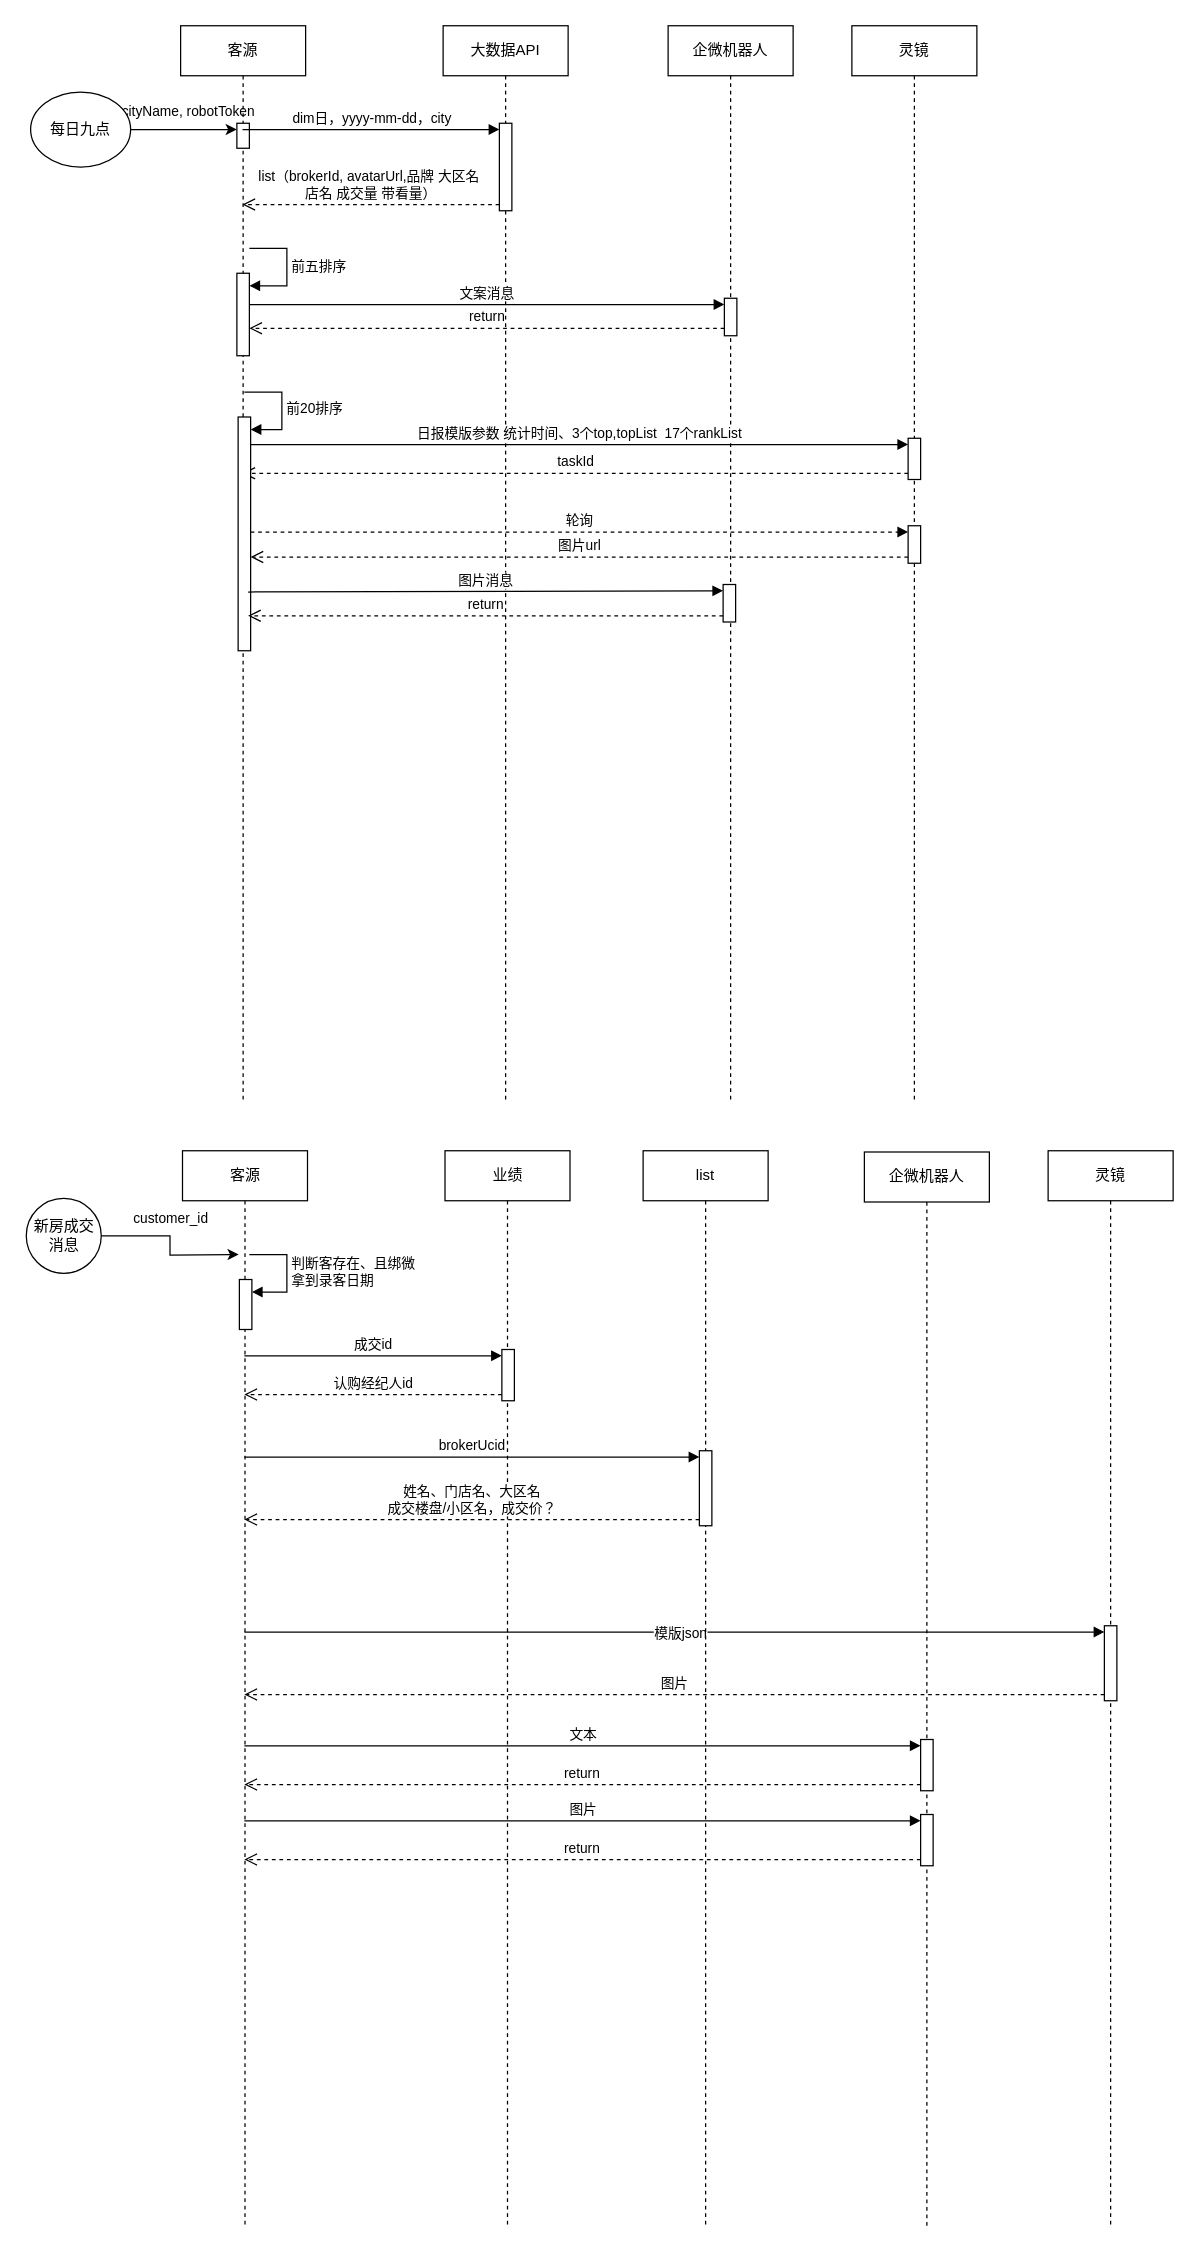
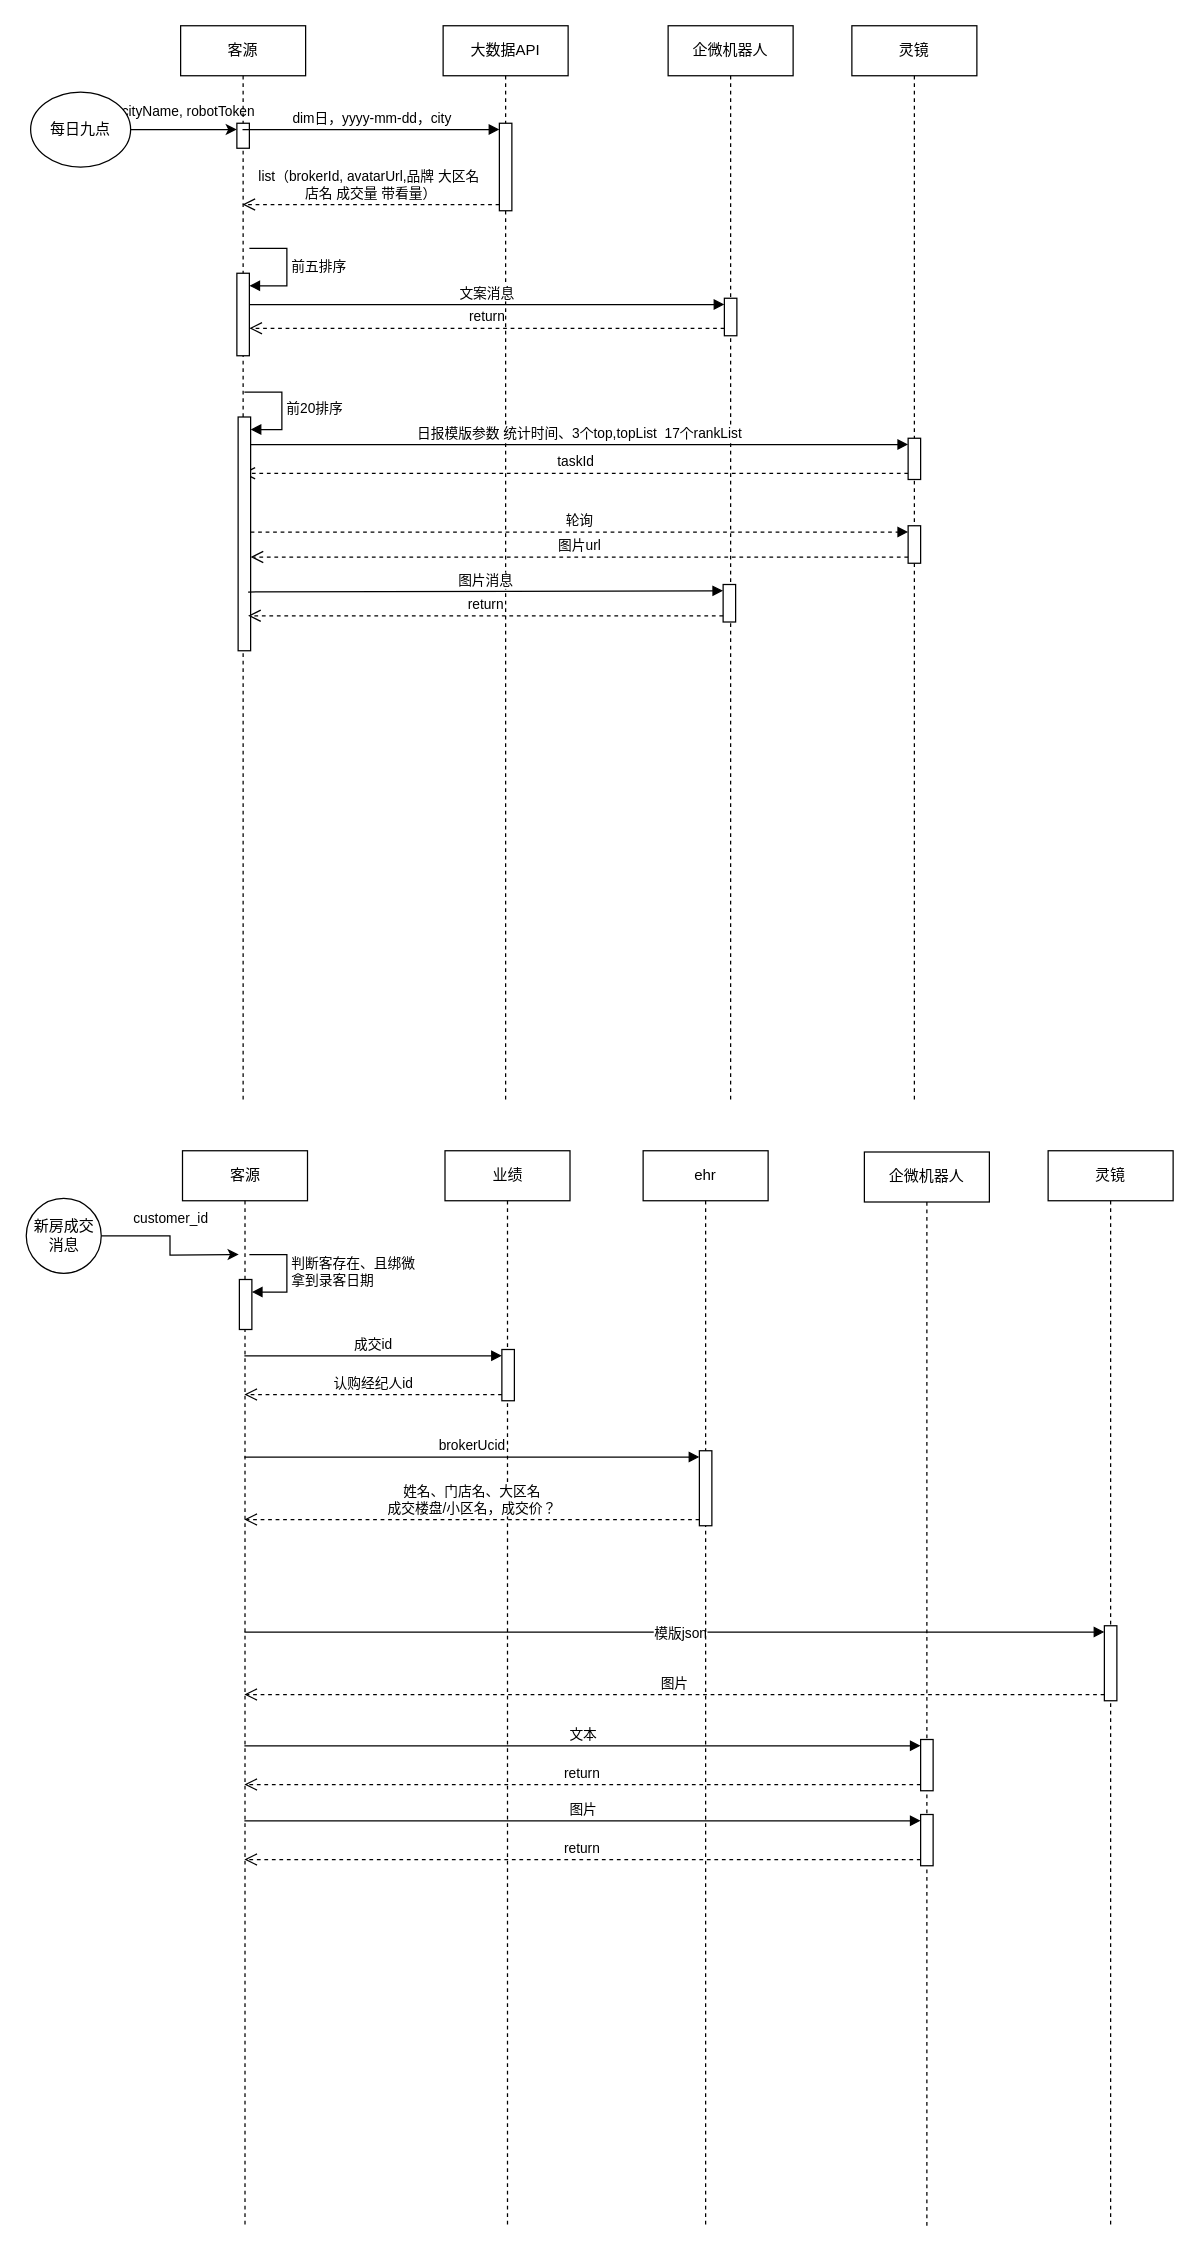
(706, 1176) -> (706, 1176)
